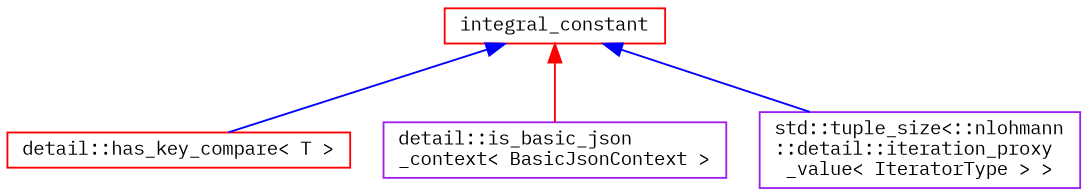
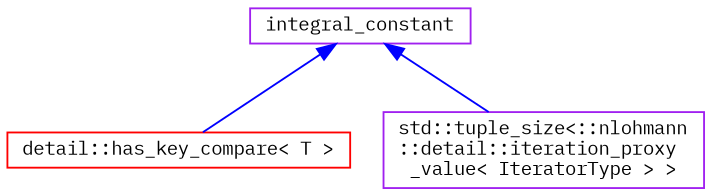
(555, 26) -> (360, 26)
(555, 150) -> none
